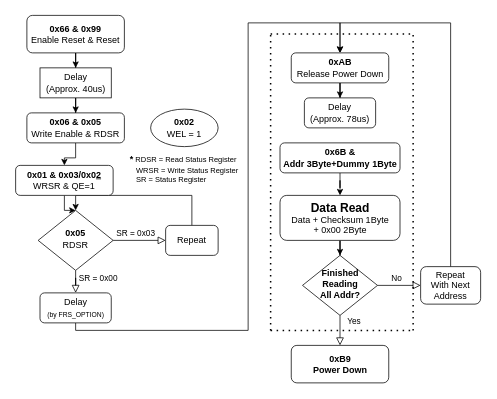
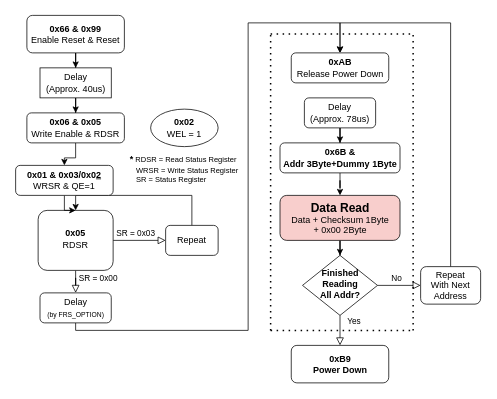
(340, 93) -> none
none -> (340, 138)
(340, 218) -> (340, 218)
(75, 240) -> (75, 240)
